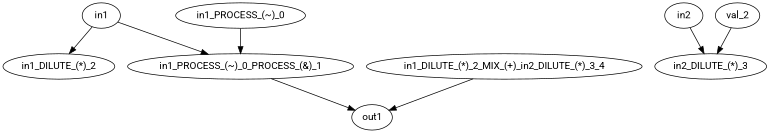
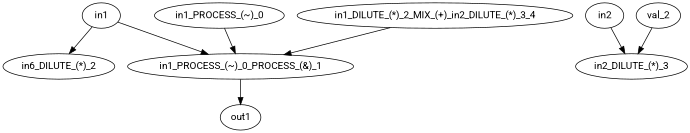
(59, 66) -> (59, 66)
(434, 93) -> (341, 40)
